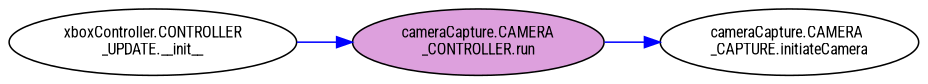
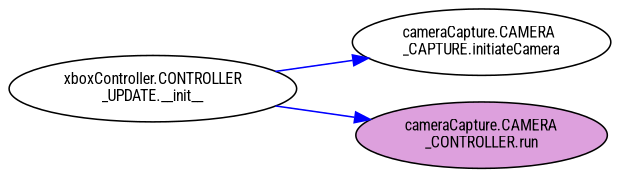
(624, 42) -> (314, 66)
